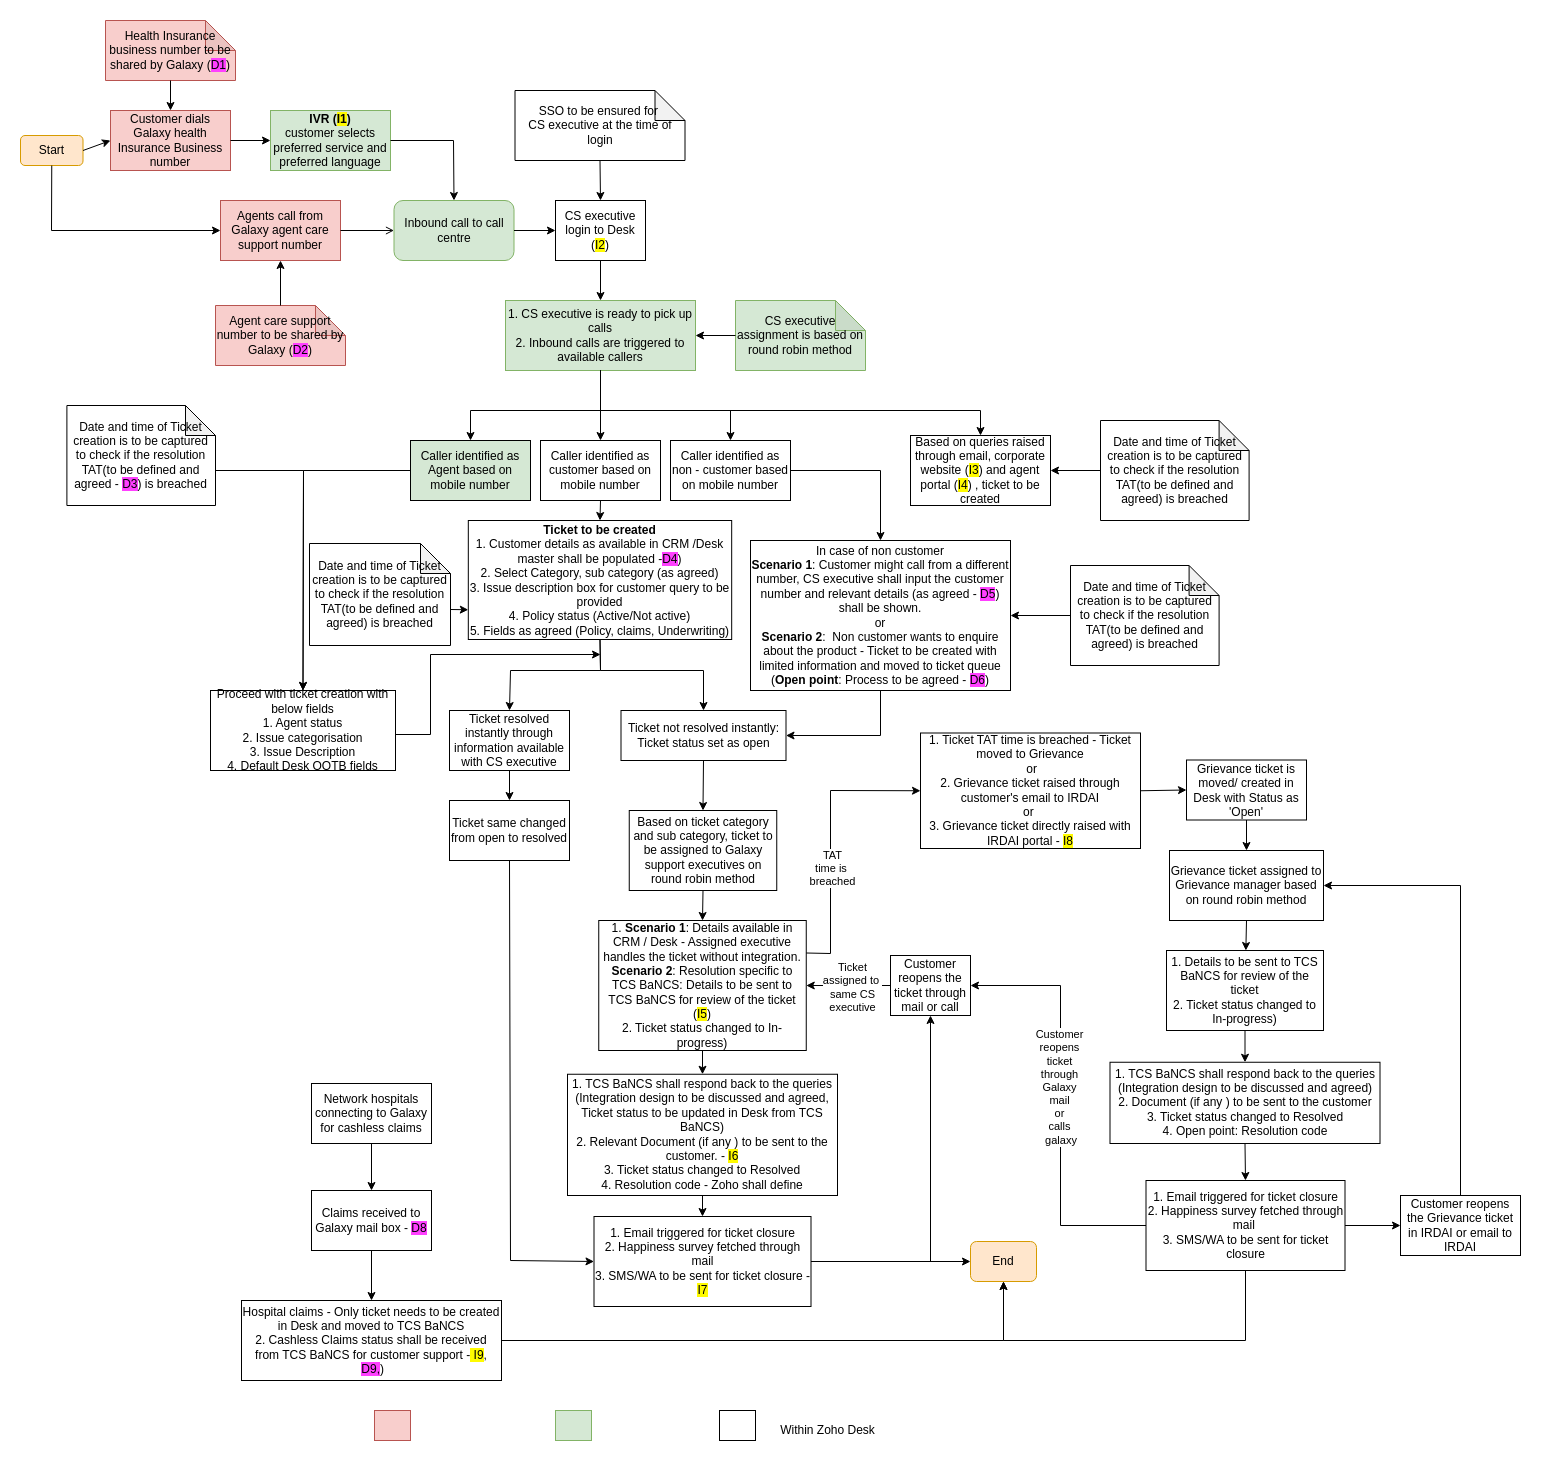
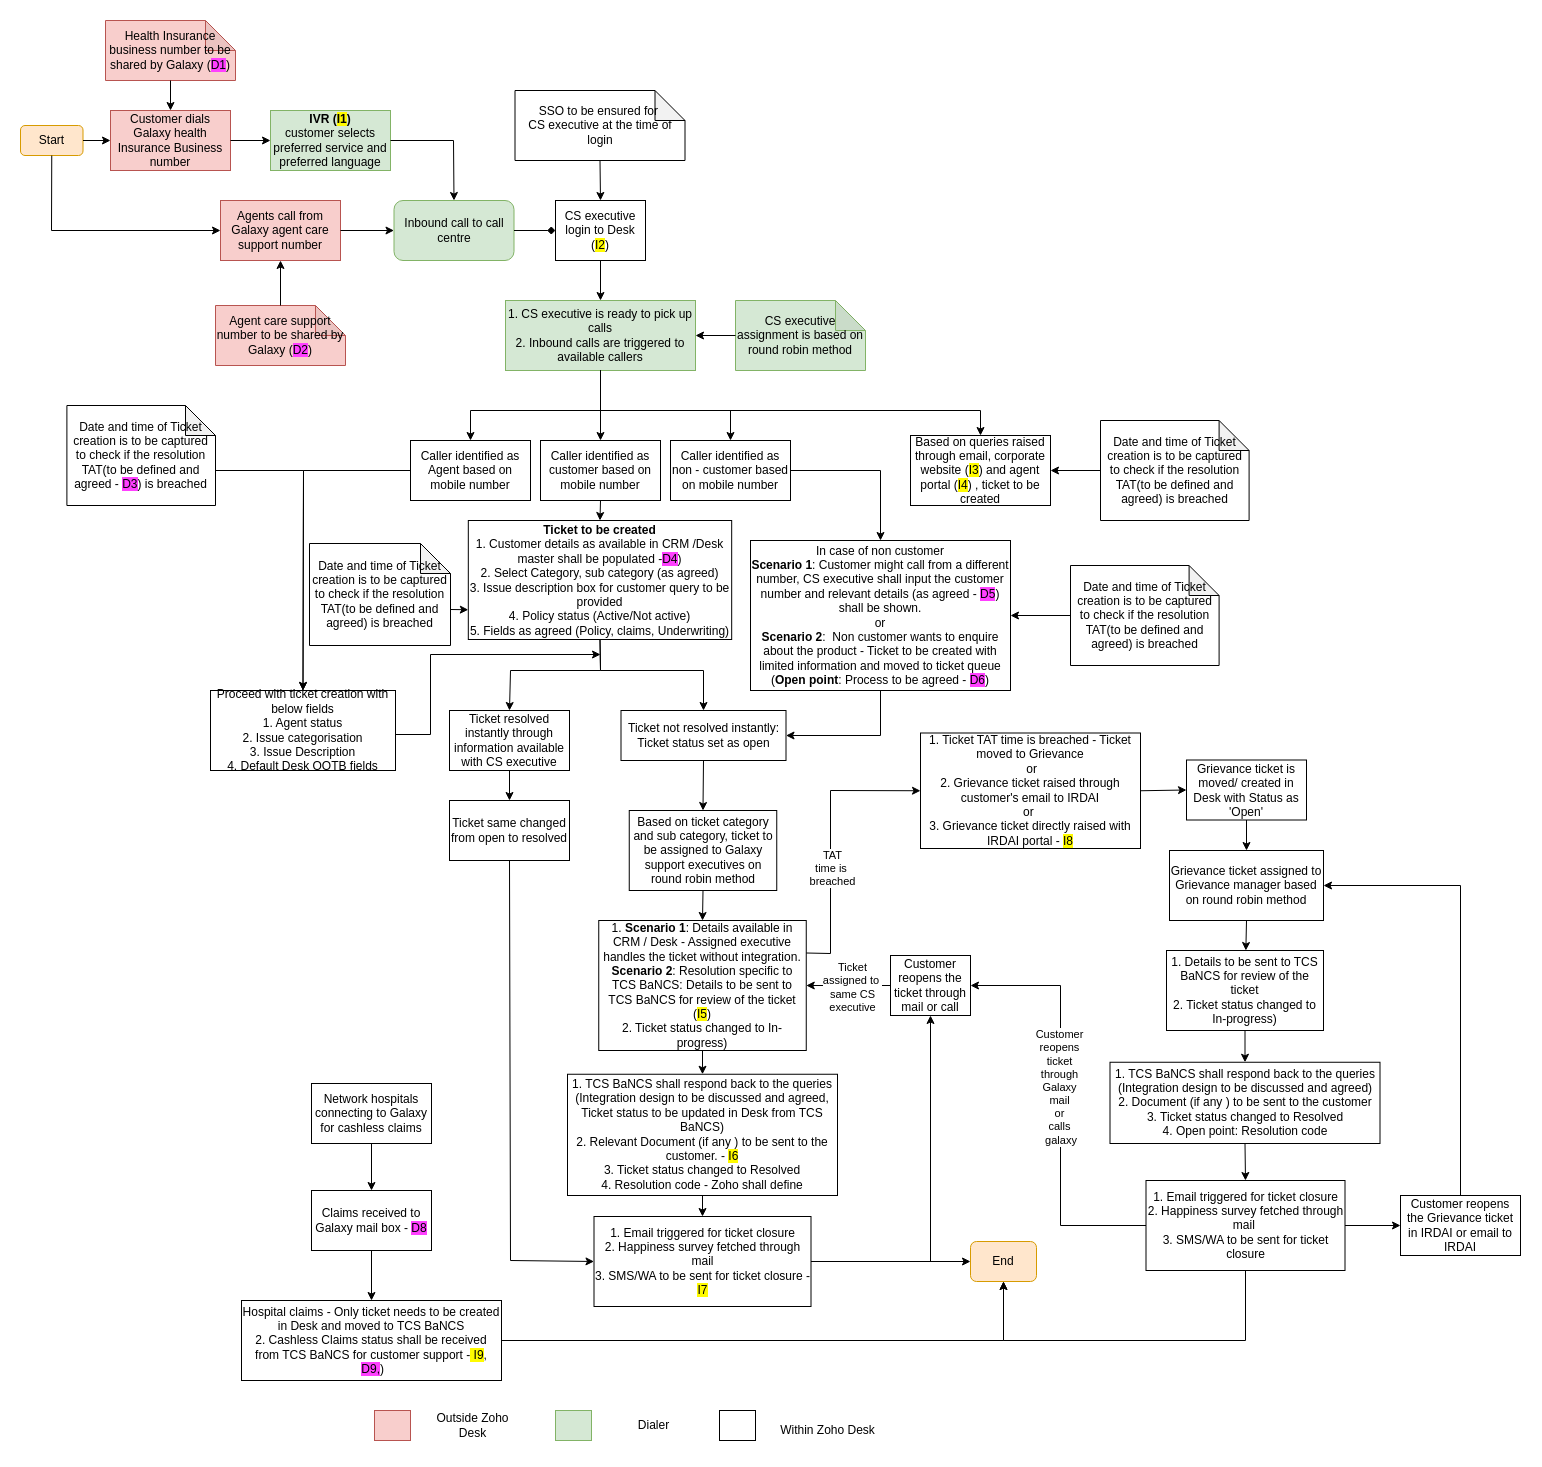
(52, 151) -> (52, 141)
(387, 231) -> (386, 231)
(547, 231) -> (547, 231)
(471, 471) -> (471, 471)
none -> (472, 1426)
none -> (653, 1426)
